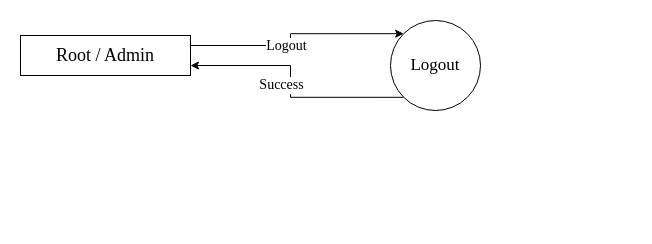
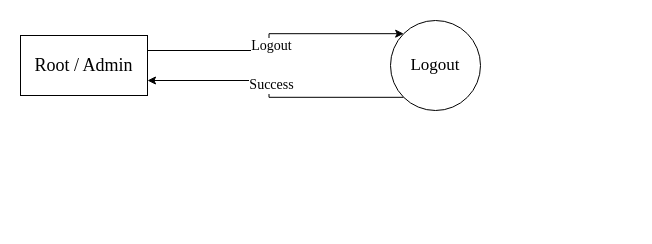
(106, 56) -> (84, 66)
